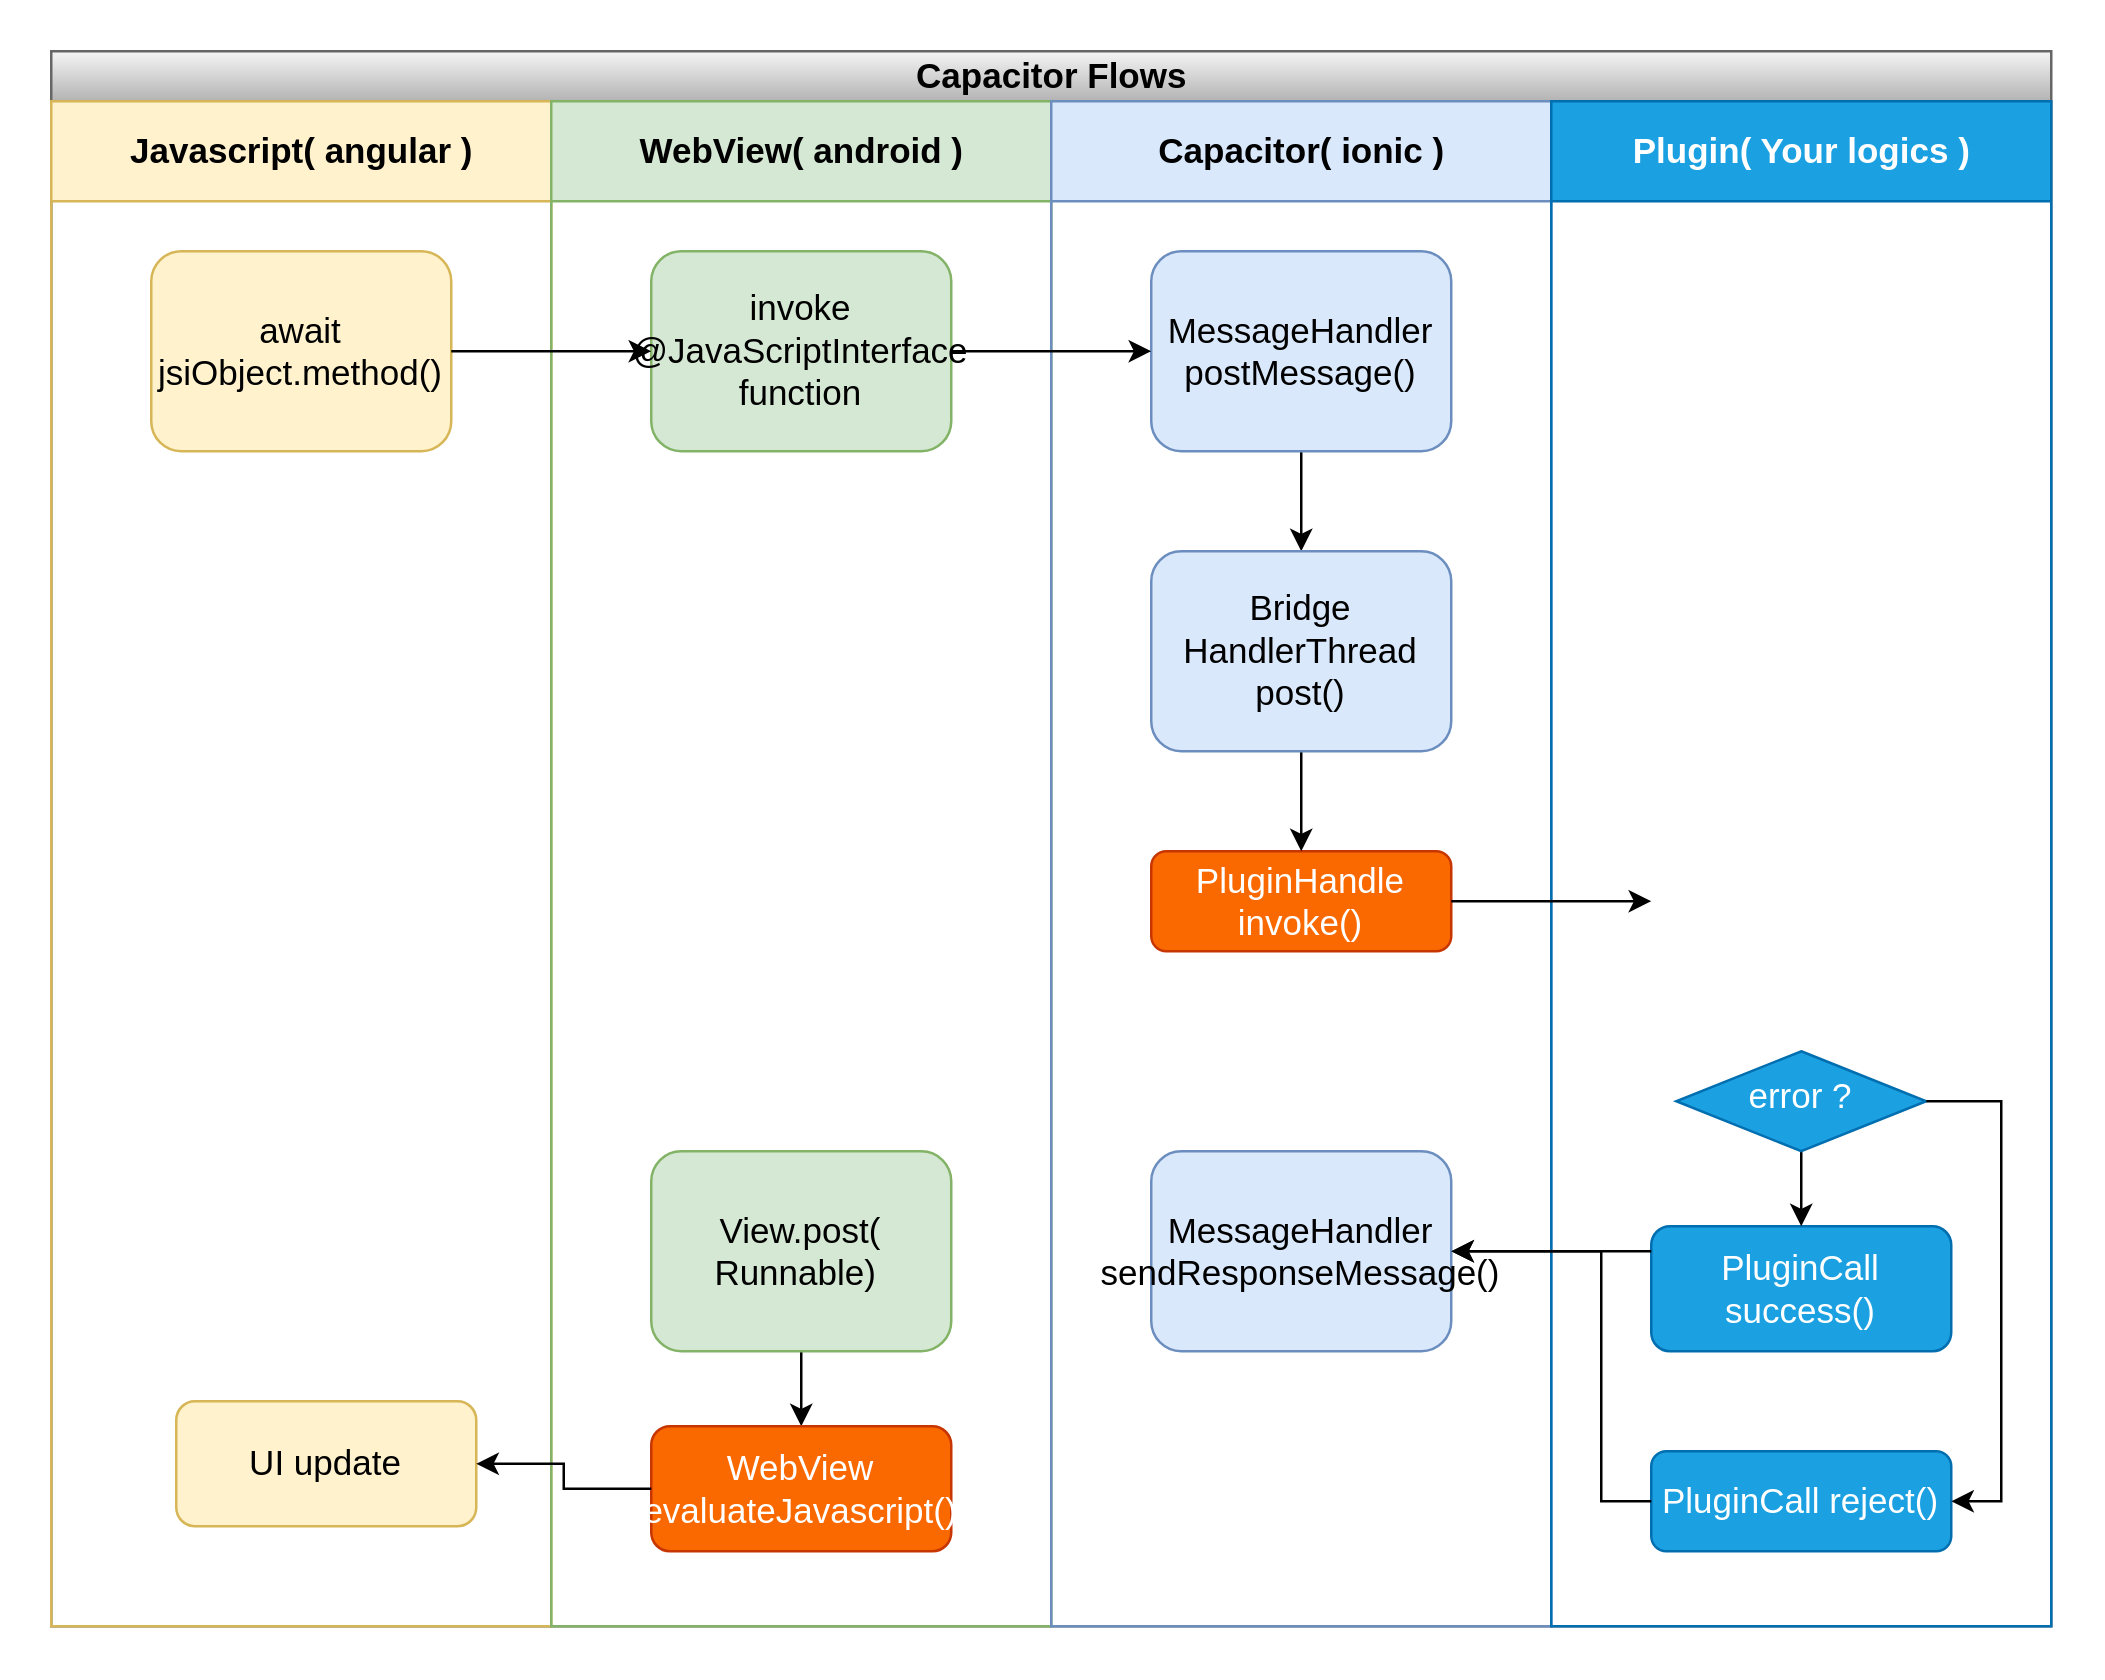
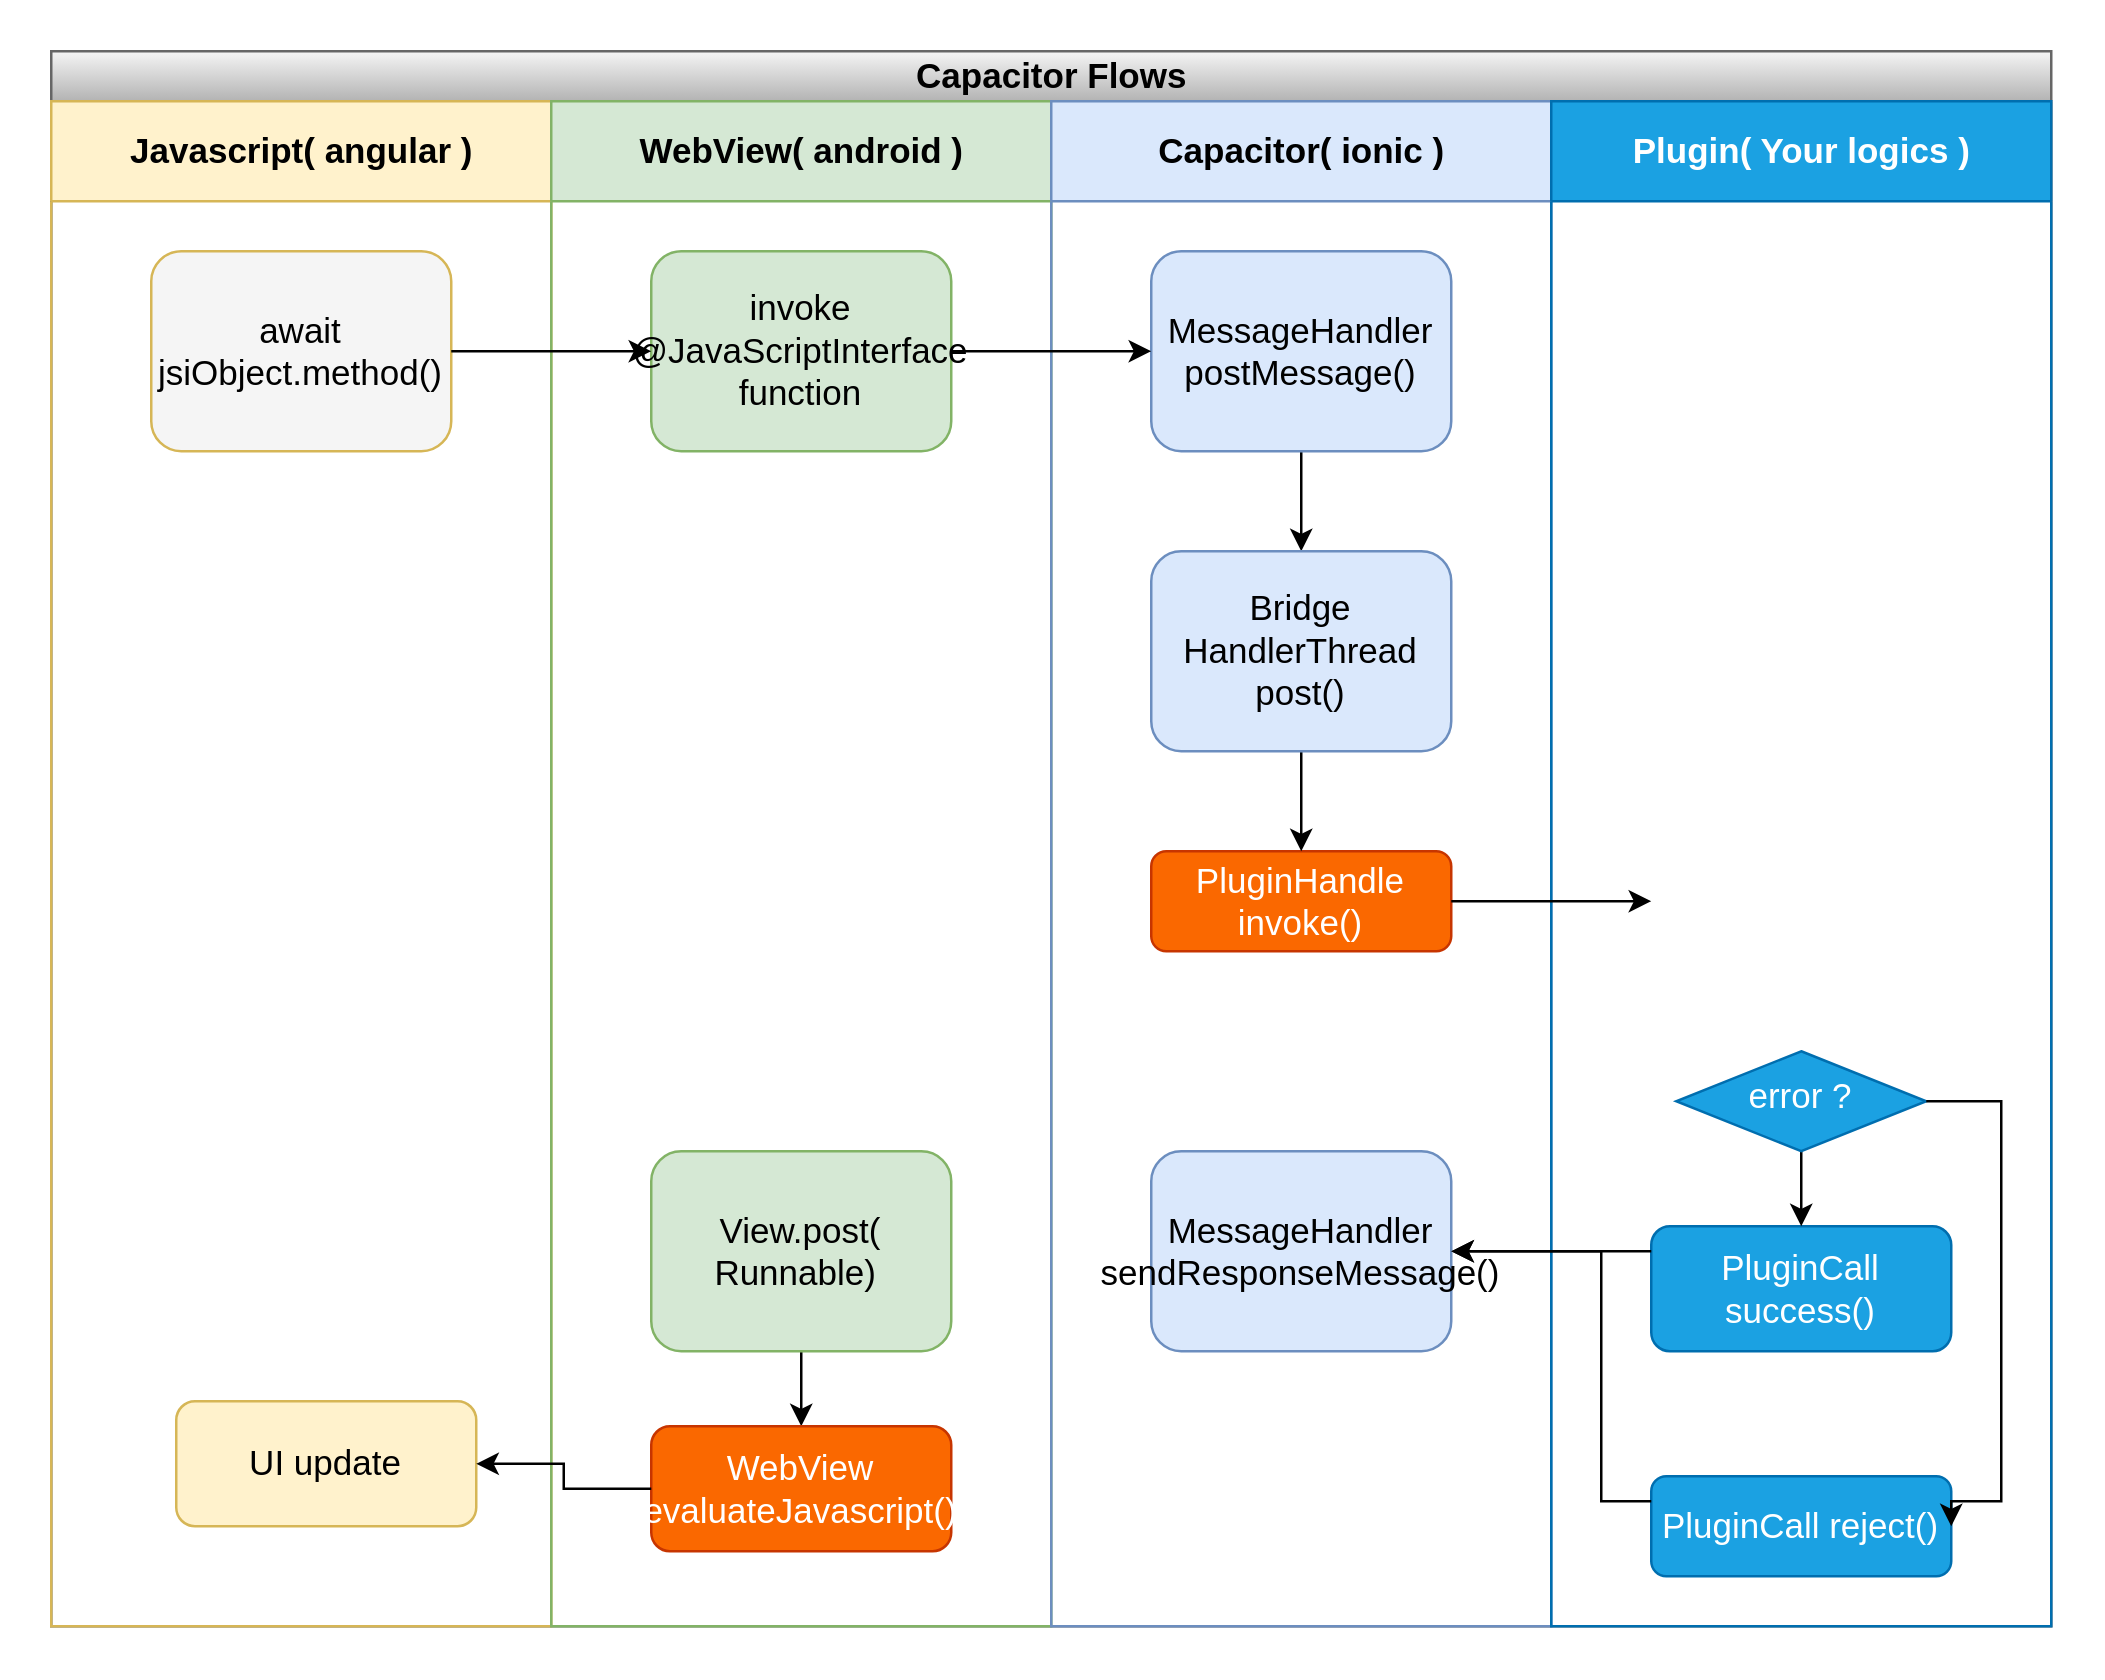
(301, 351) -> (301, 351)
(1801, 1501) -> (1801, 1526)
